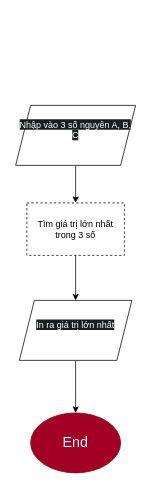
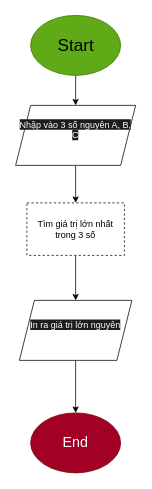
none -> (75, 45)
none -> (75, 87)
(75, 330) -> (75, 330)
